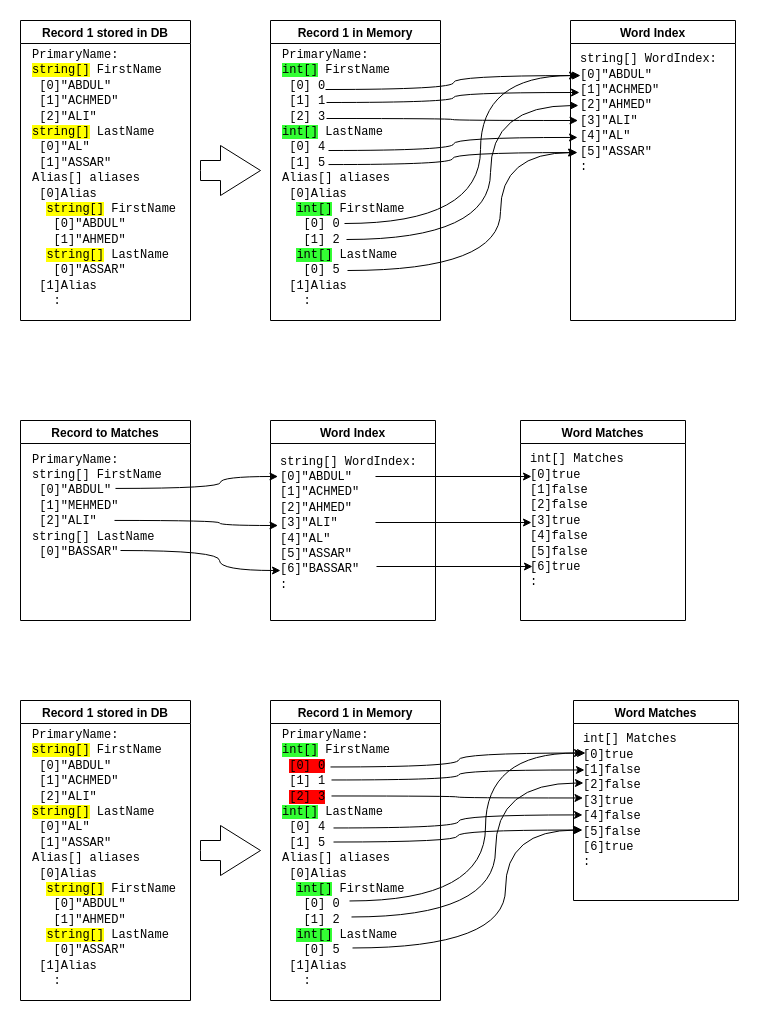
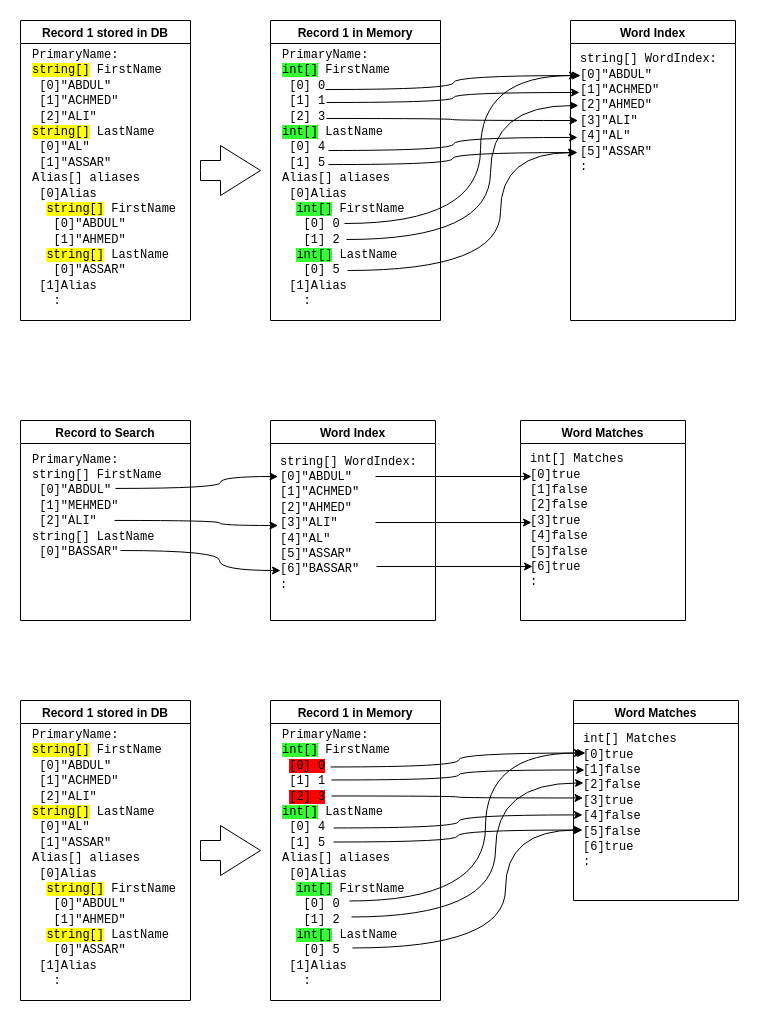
(105, 433) -> (105, 433)
